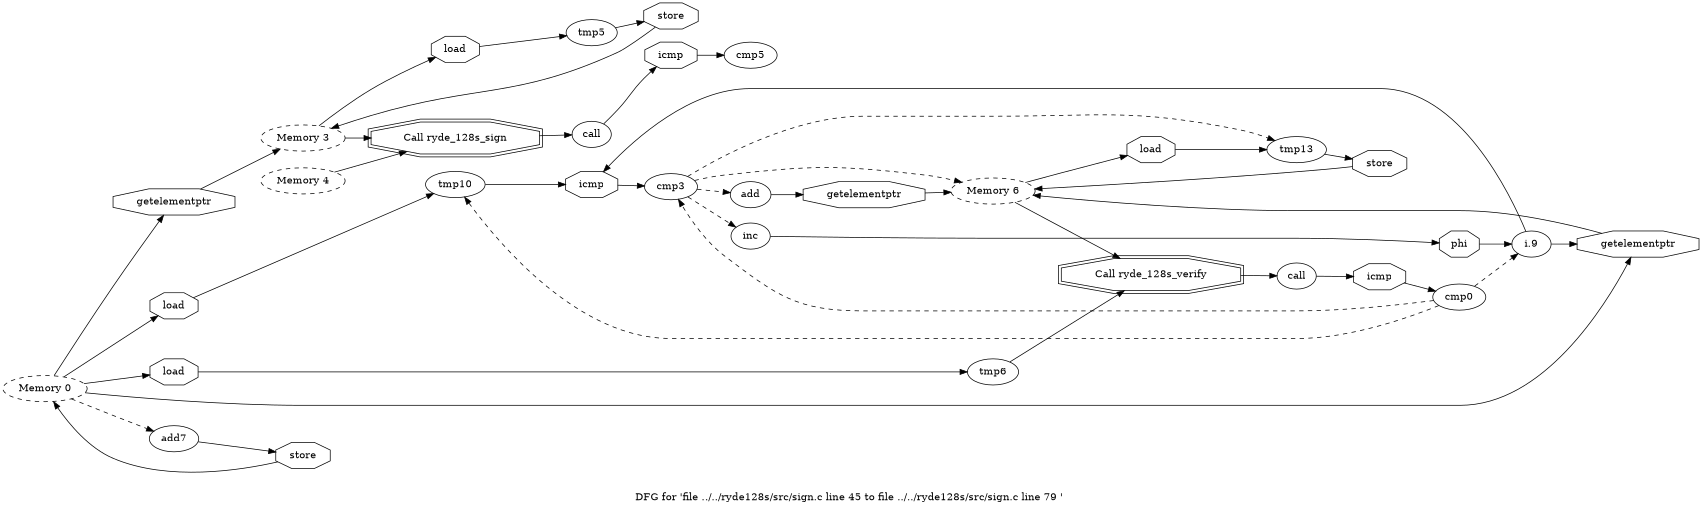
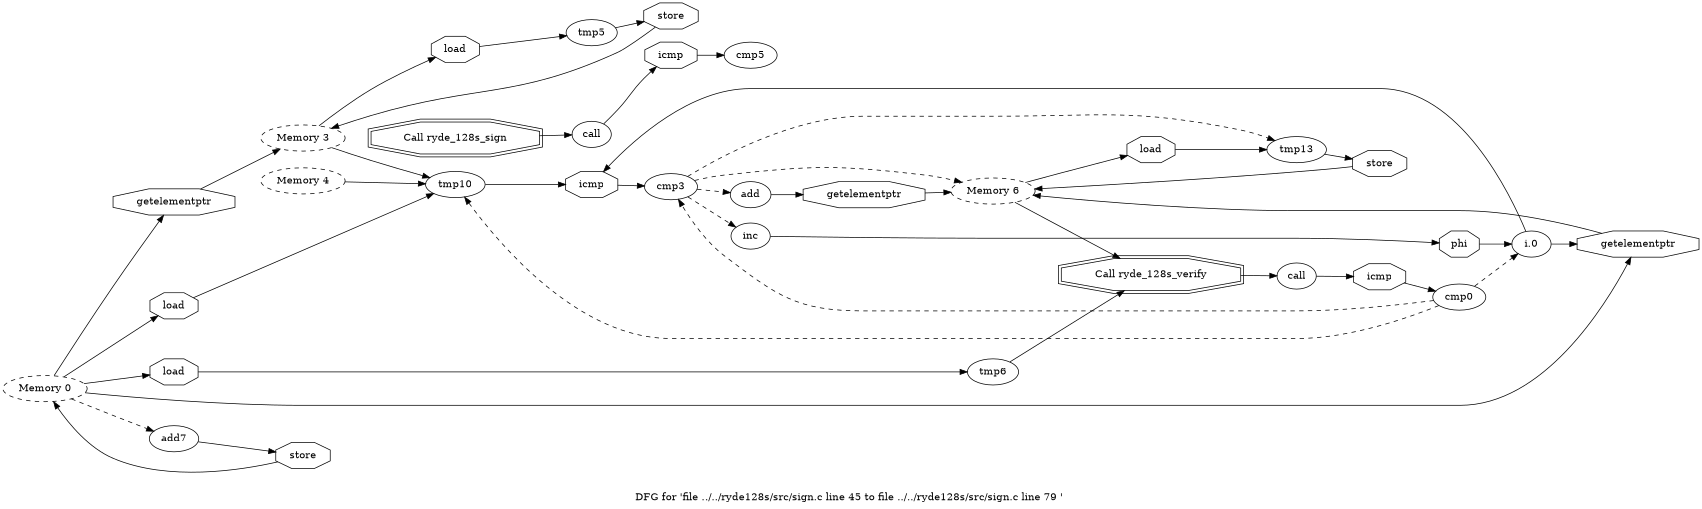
(355, 138) -> (377, 162)
(367, 163) -> (382, 183)
(1532, 244) -> (1532, 244)
